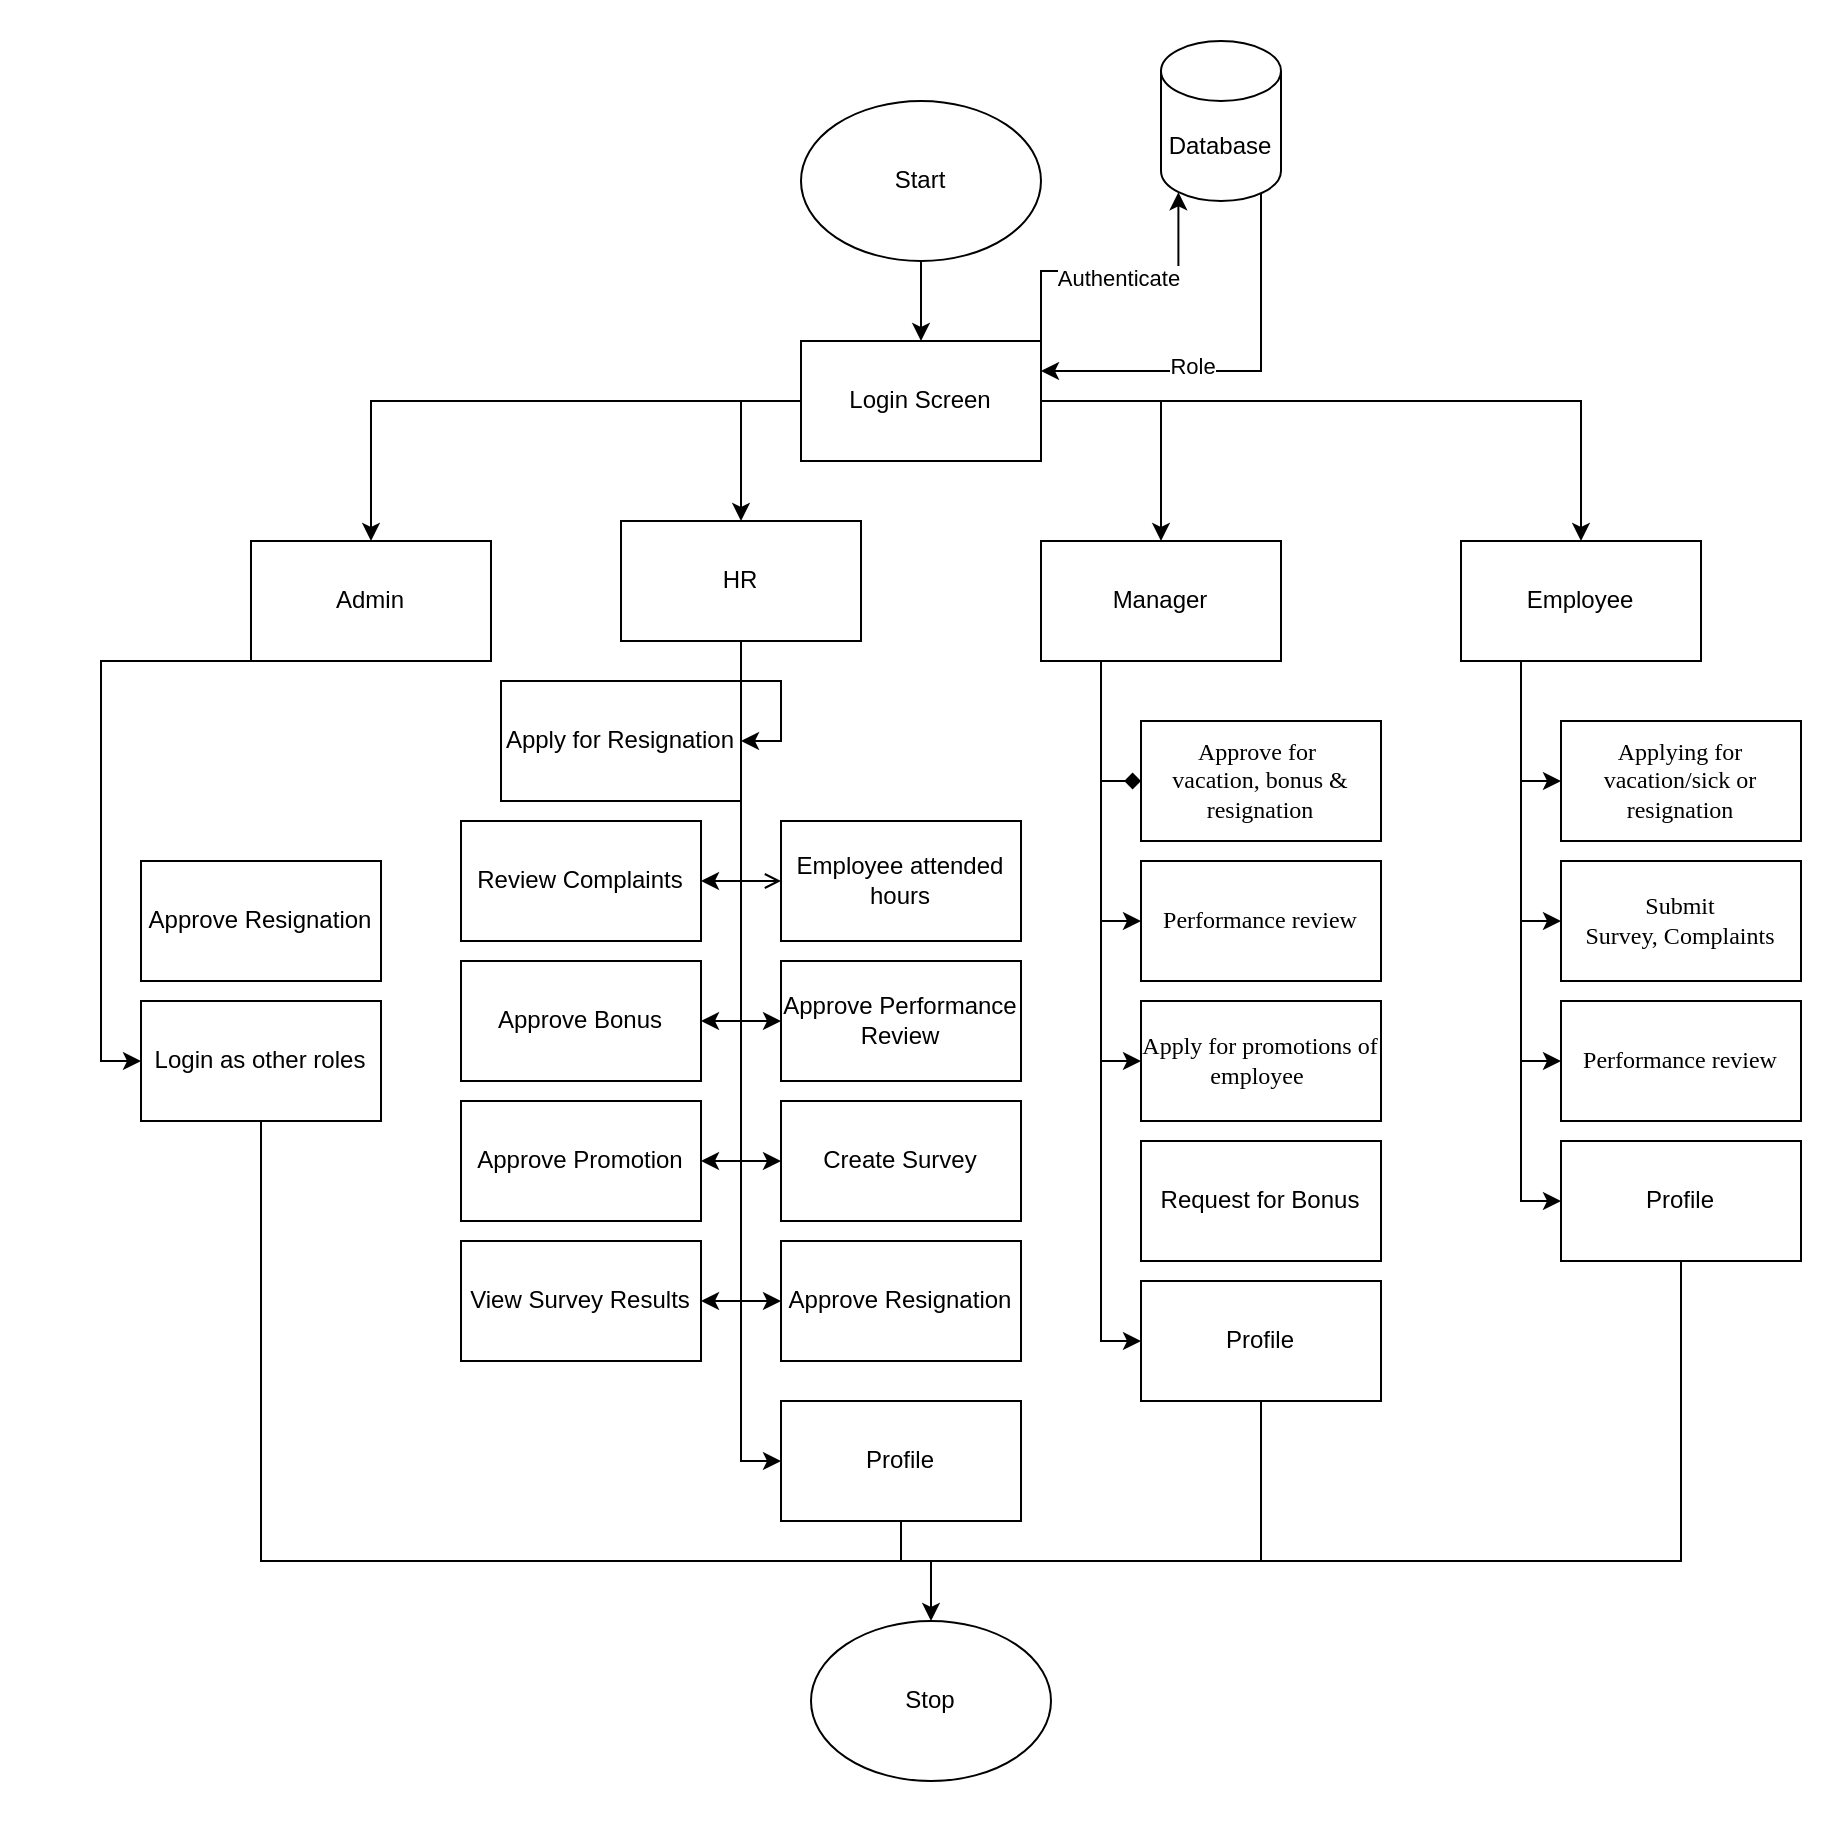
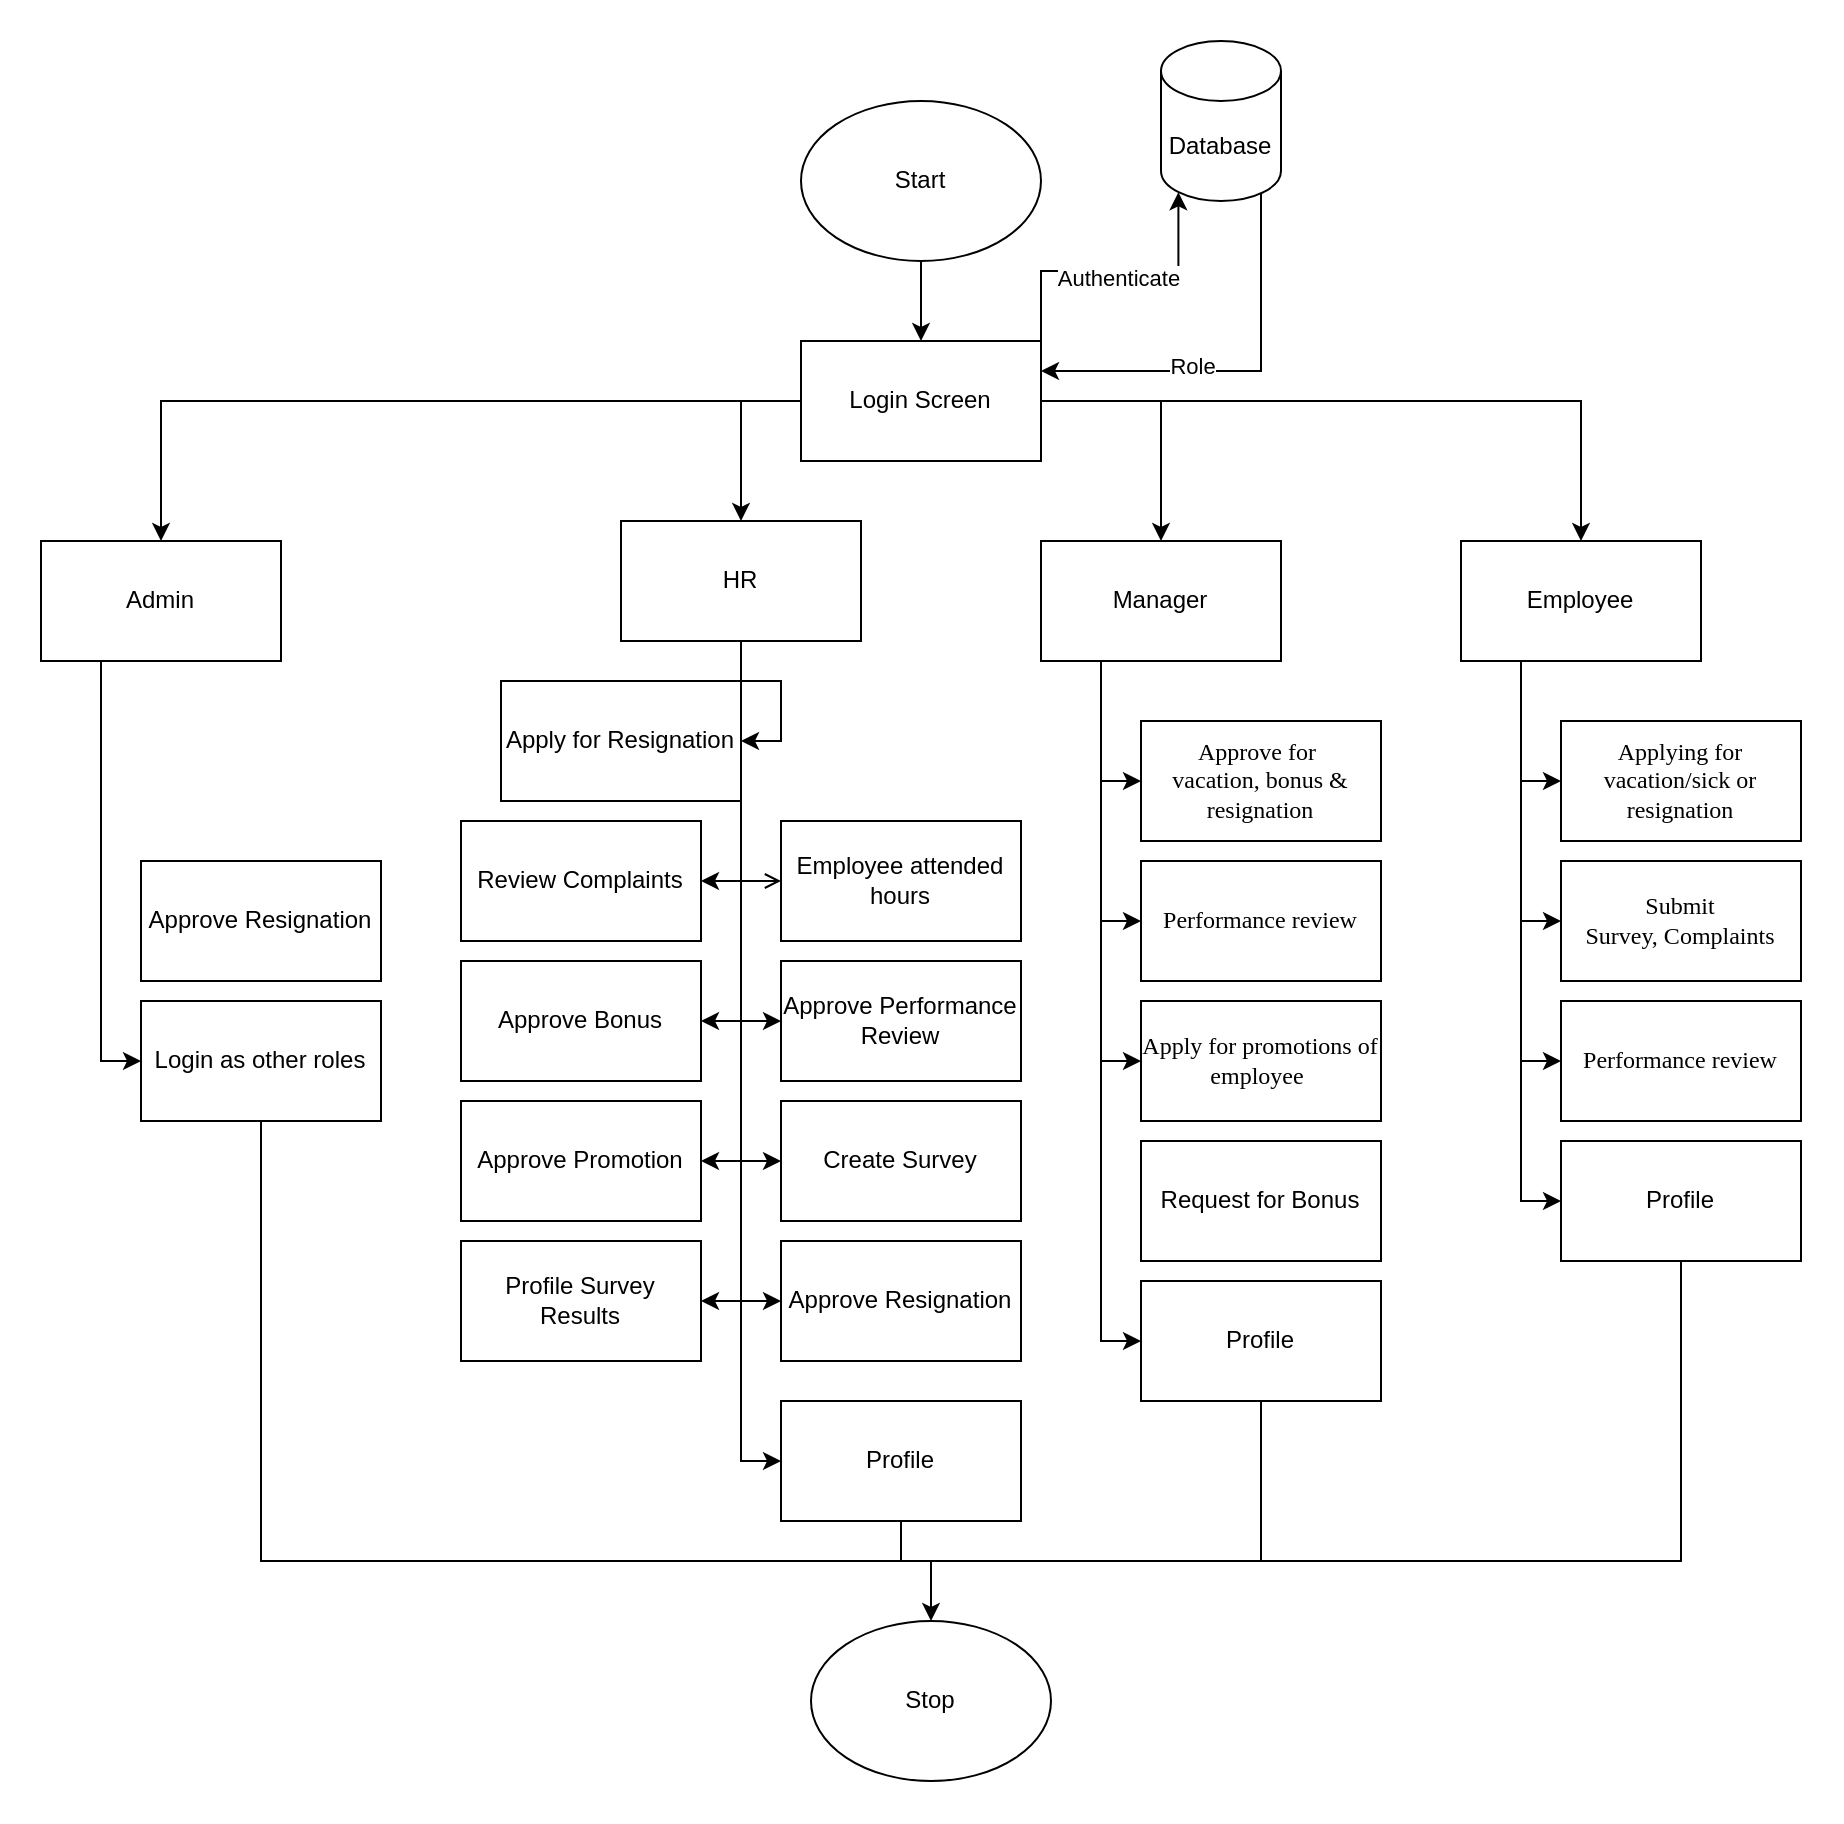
(371, 601) -> (161, 601)
(1124, 781) -> (1125, 781)
(581, 1301) -> (581, 1301)
